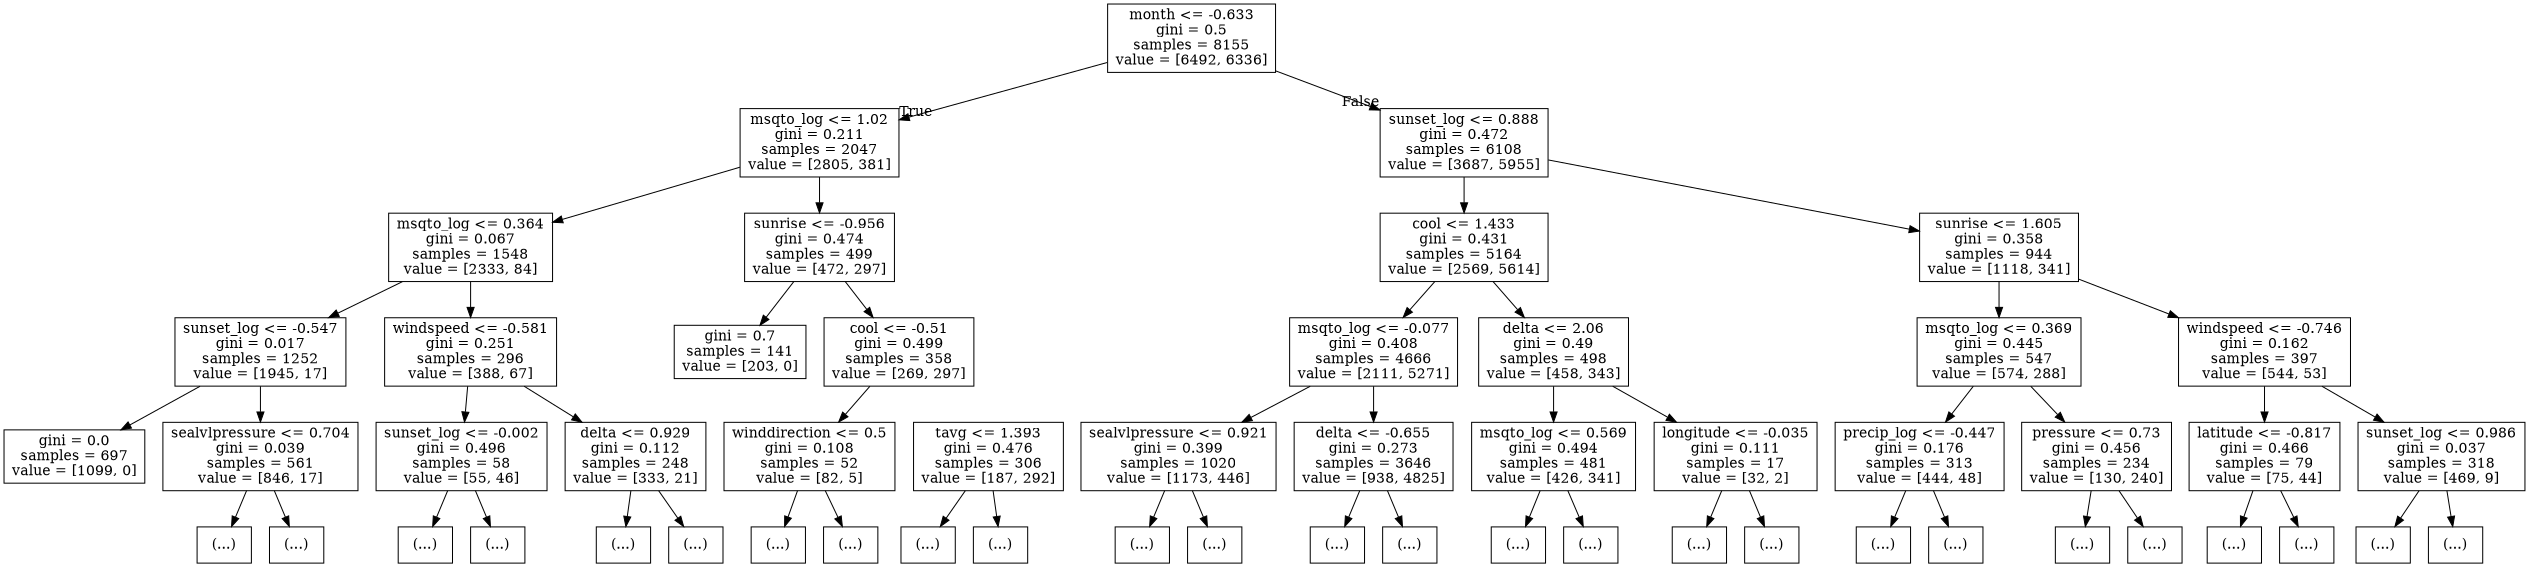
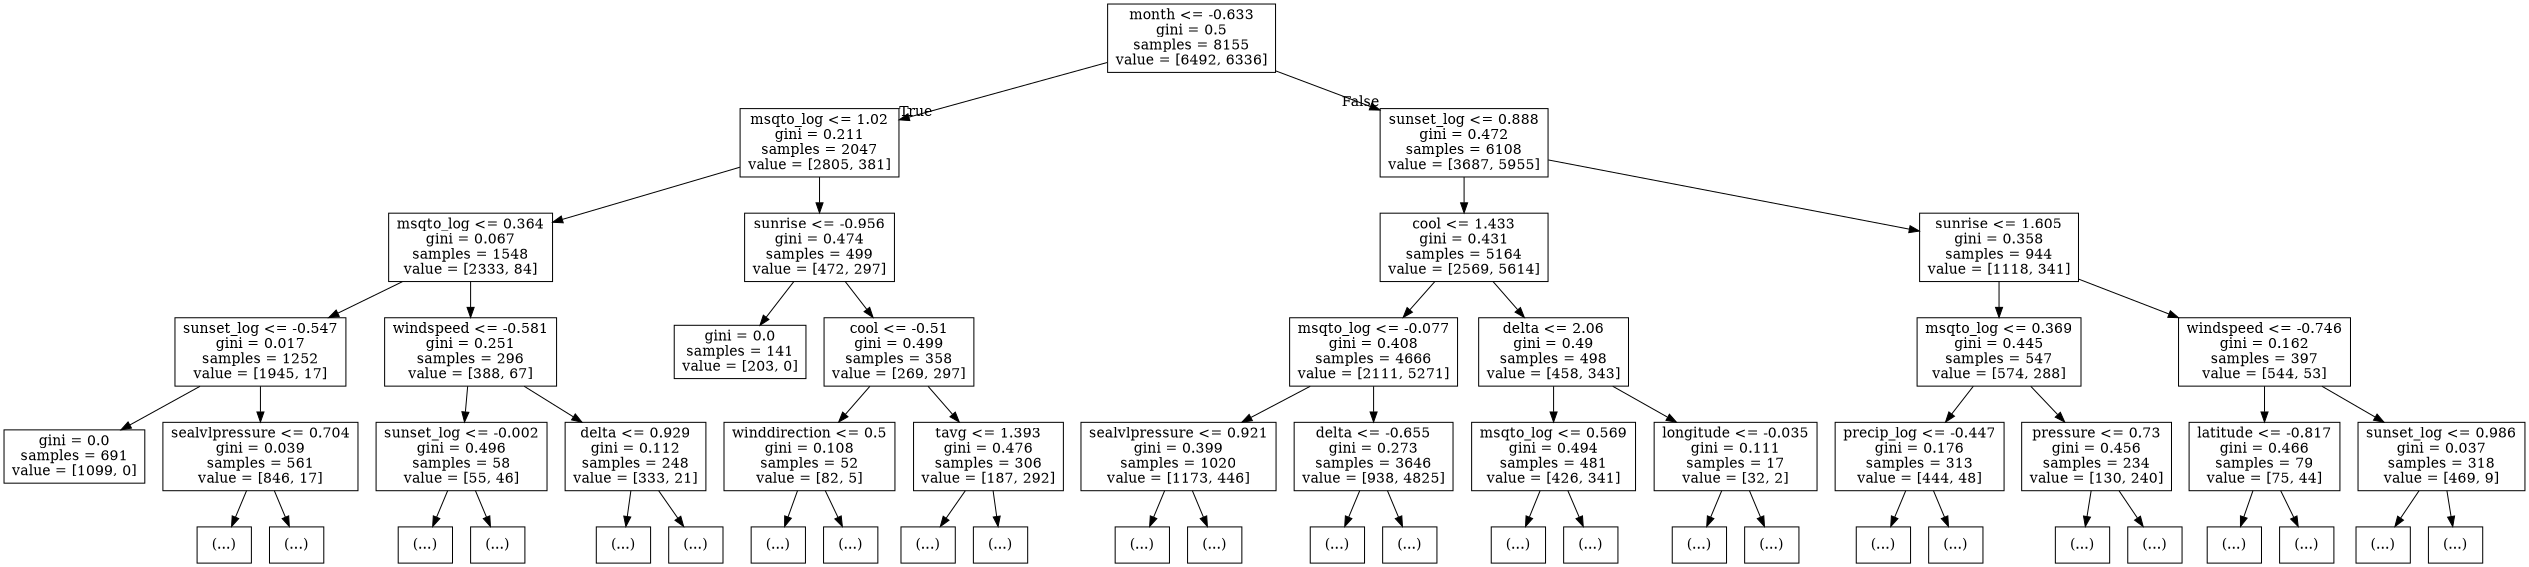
(740, 352) -> (740, 352)
none -> (940, 400)
(74, 457) -> (74, 457)
